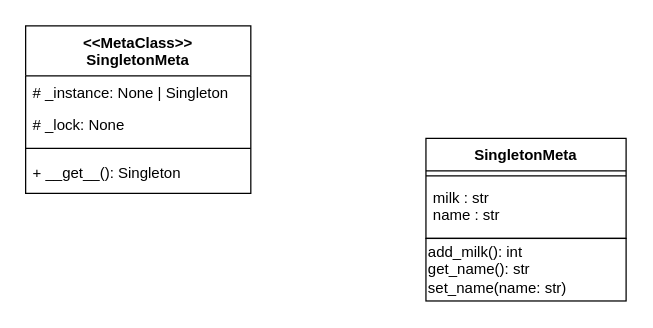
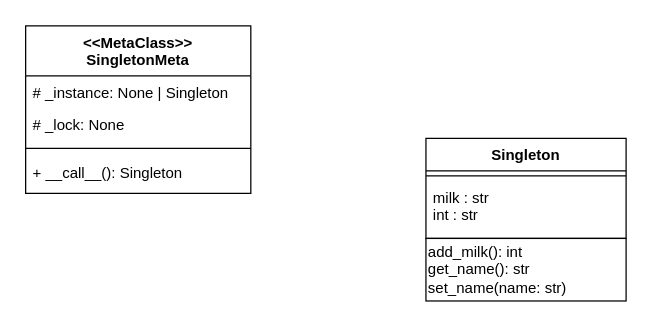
(525, 155) -> (525, 155)
(115, 173) -> (115, 173)
(465, 198) -> (465, 198)
